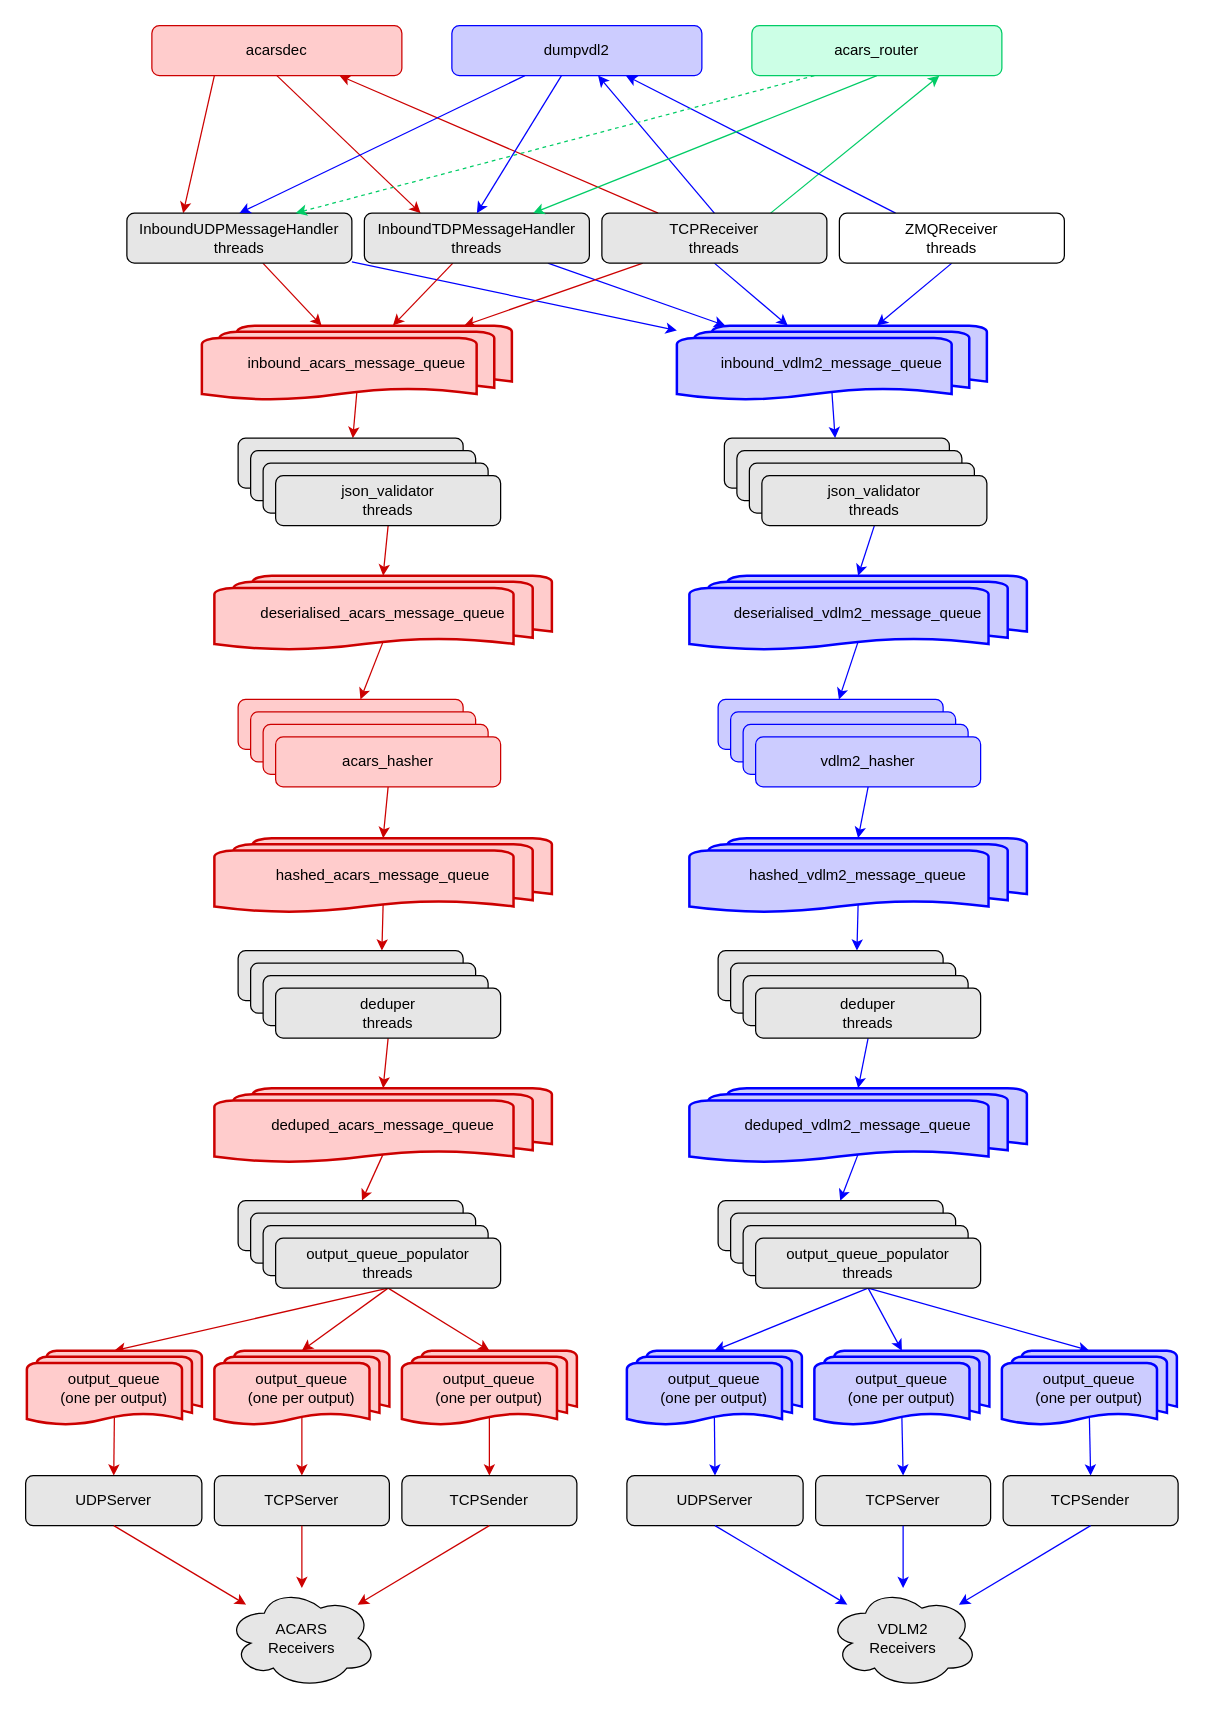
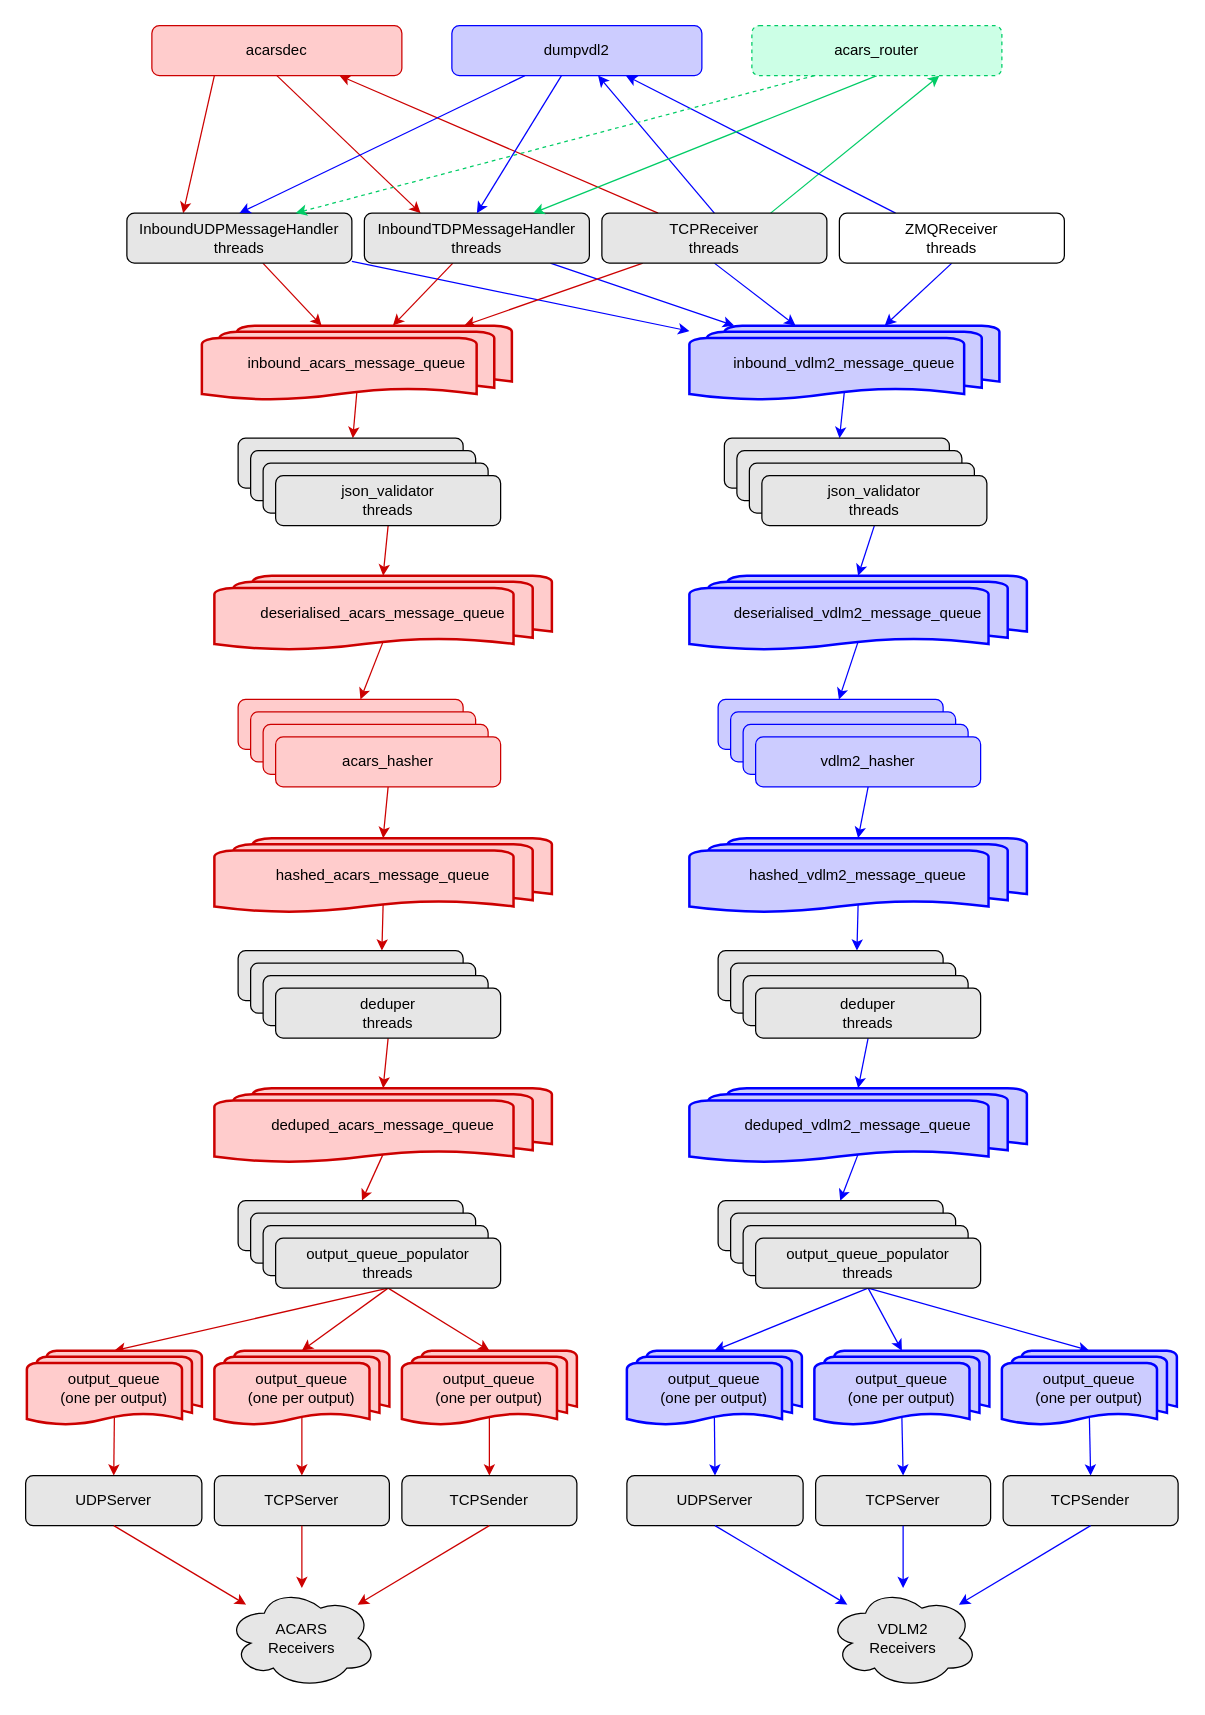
(877, 51) -> (877, 51)
(832, 363) -> (844, 363)
